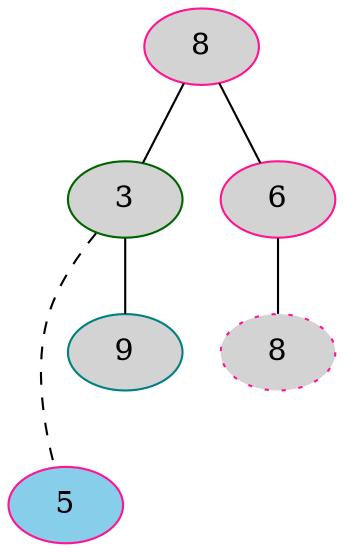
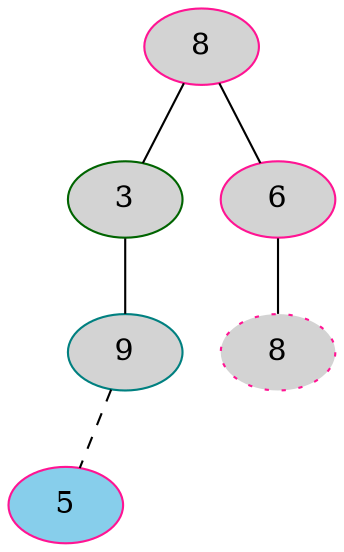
(43, 344) -> (95, 429)
